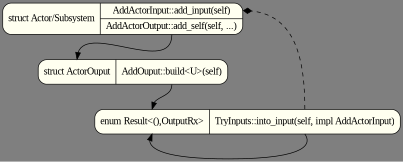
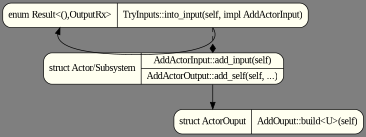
(165, 95) -> none
